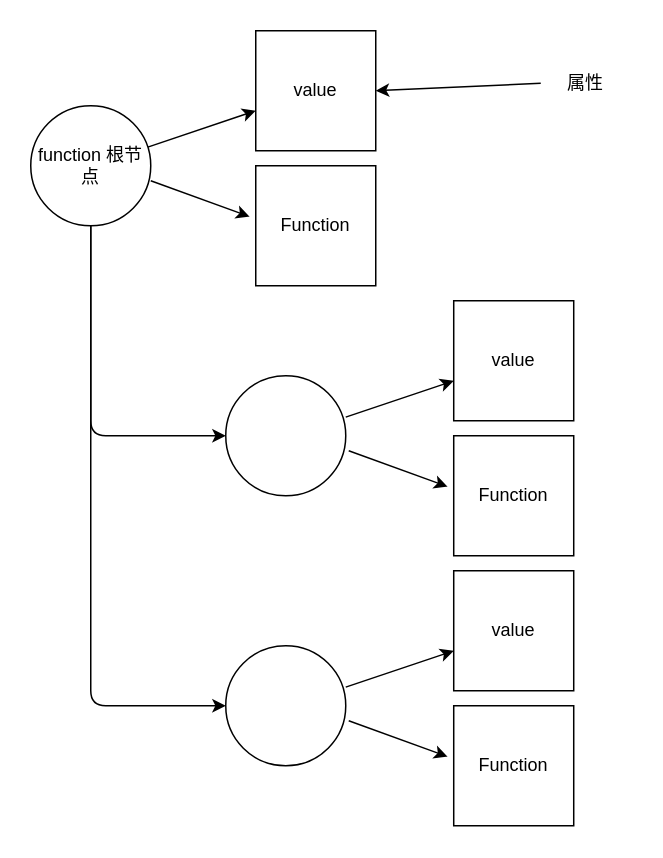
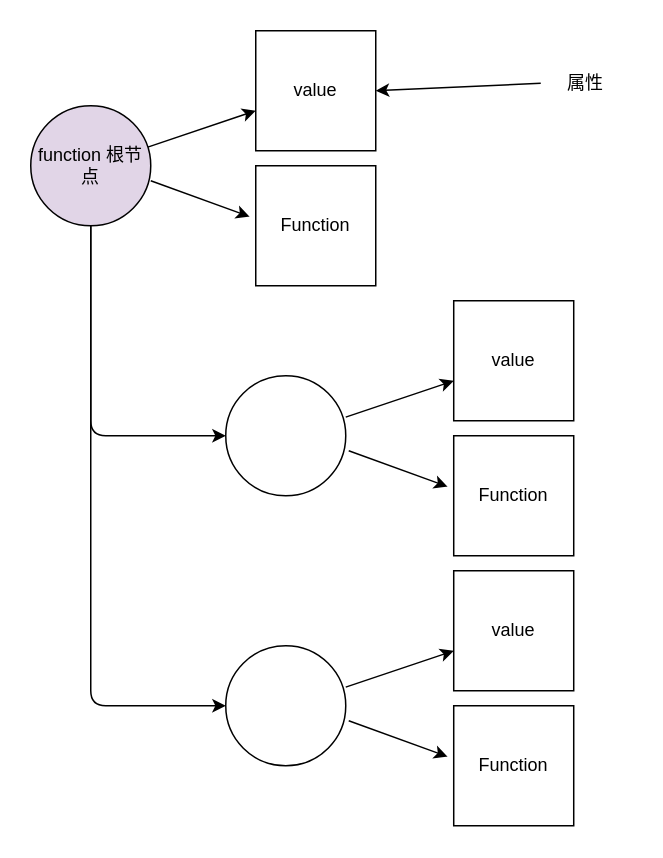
(91, 166) -> (91, 166)
